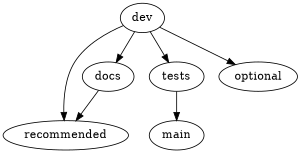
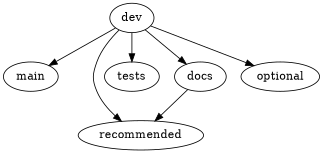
(177, 102) -> (86, 45)
